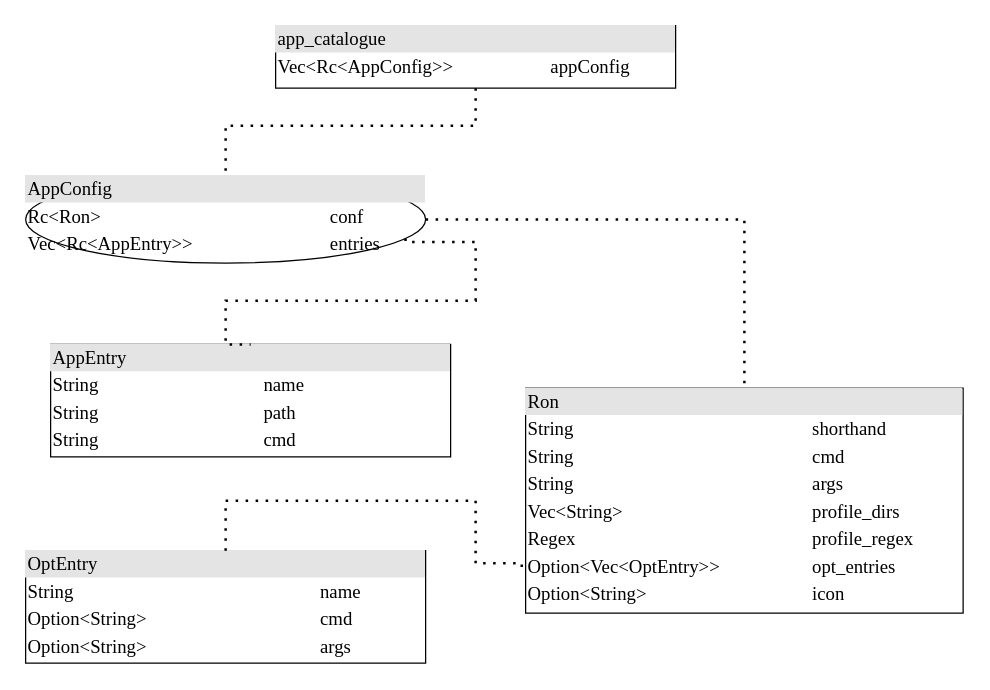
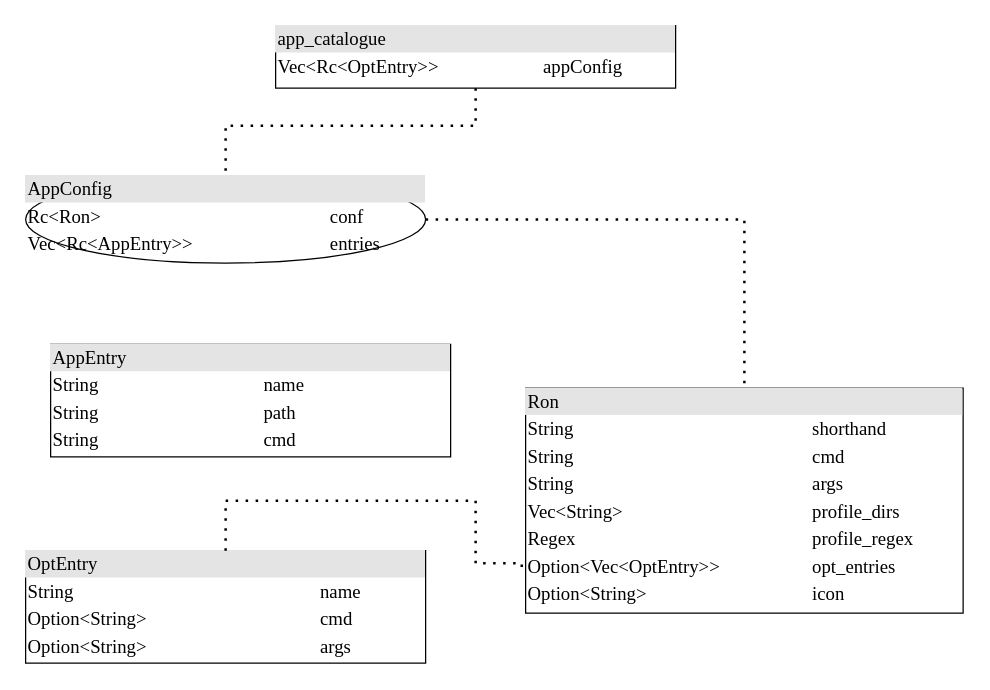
(349, 53) -> (347, 53)
(383, 301) -> none
